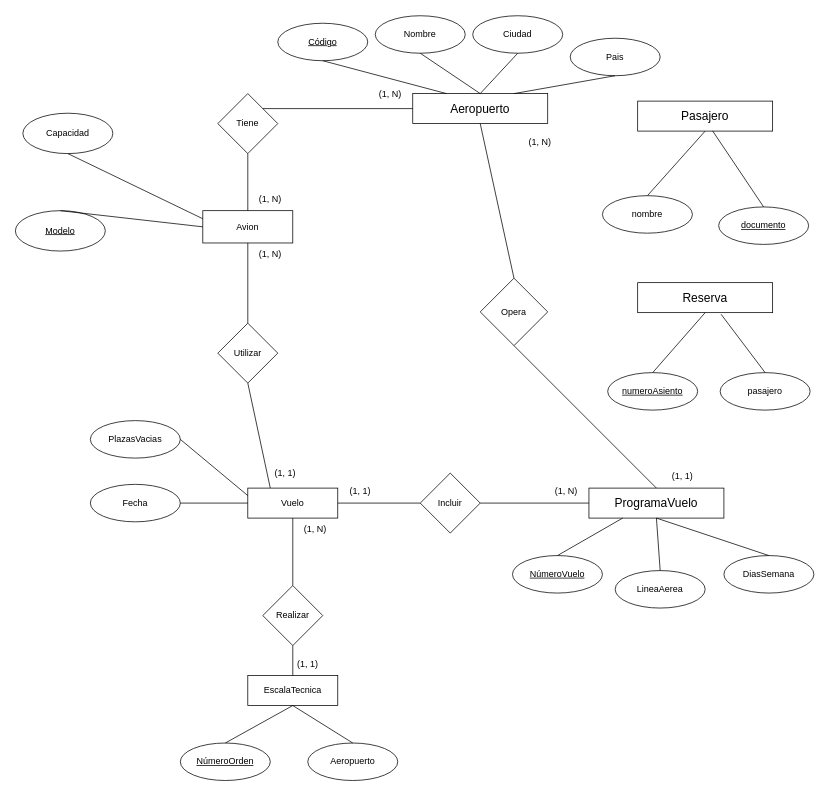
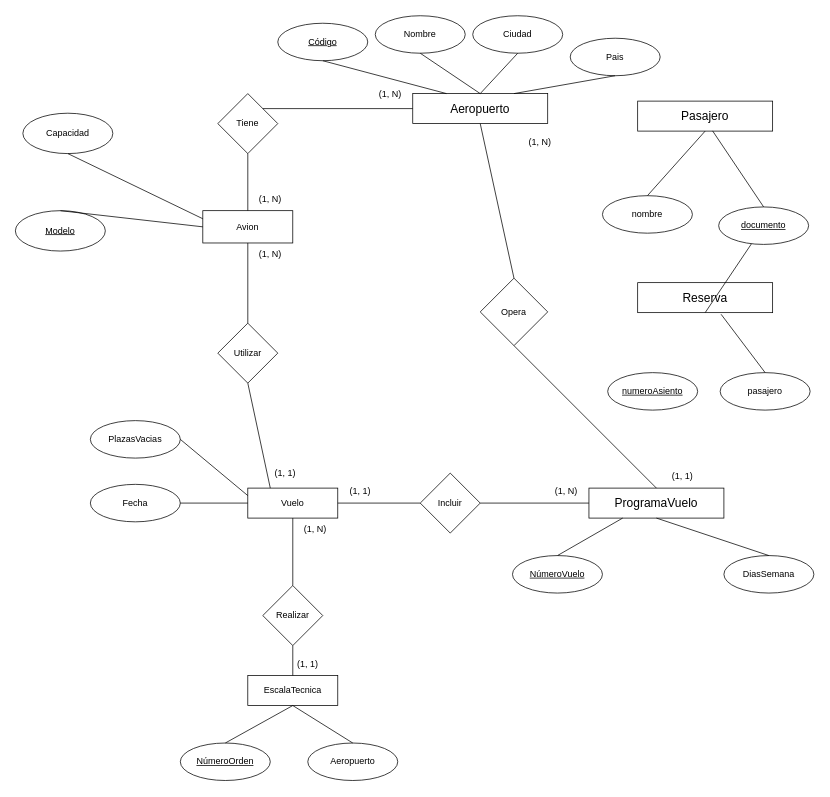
(679, 342) -> (728, 278)
(659, 545) -> none
(660, 589) -> none
